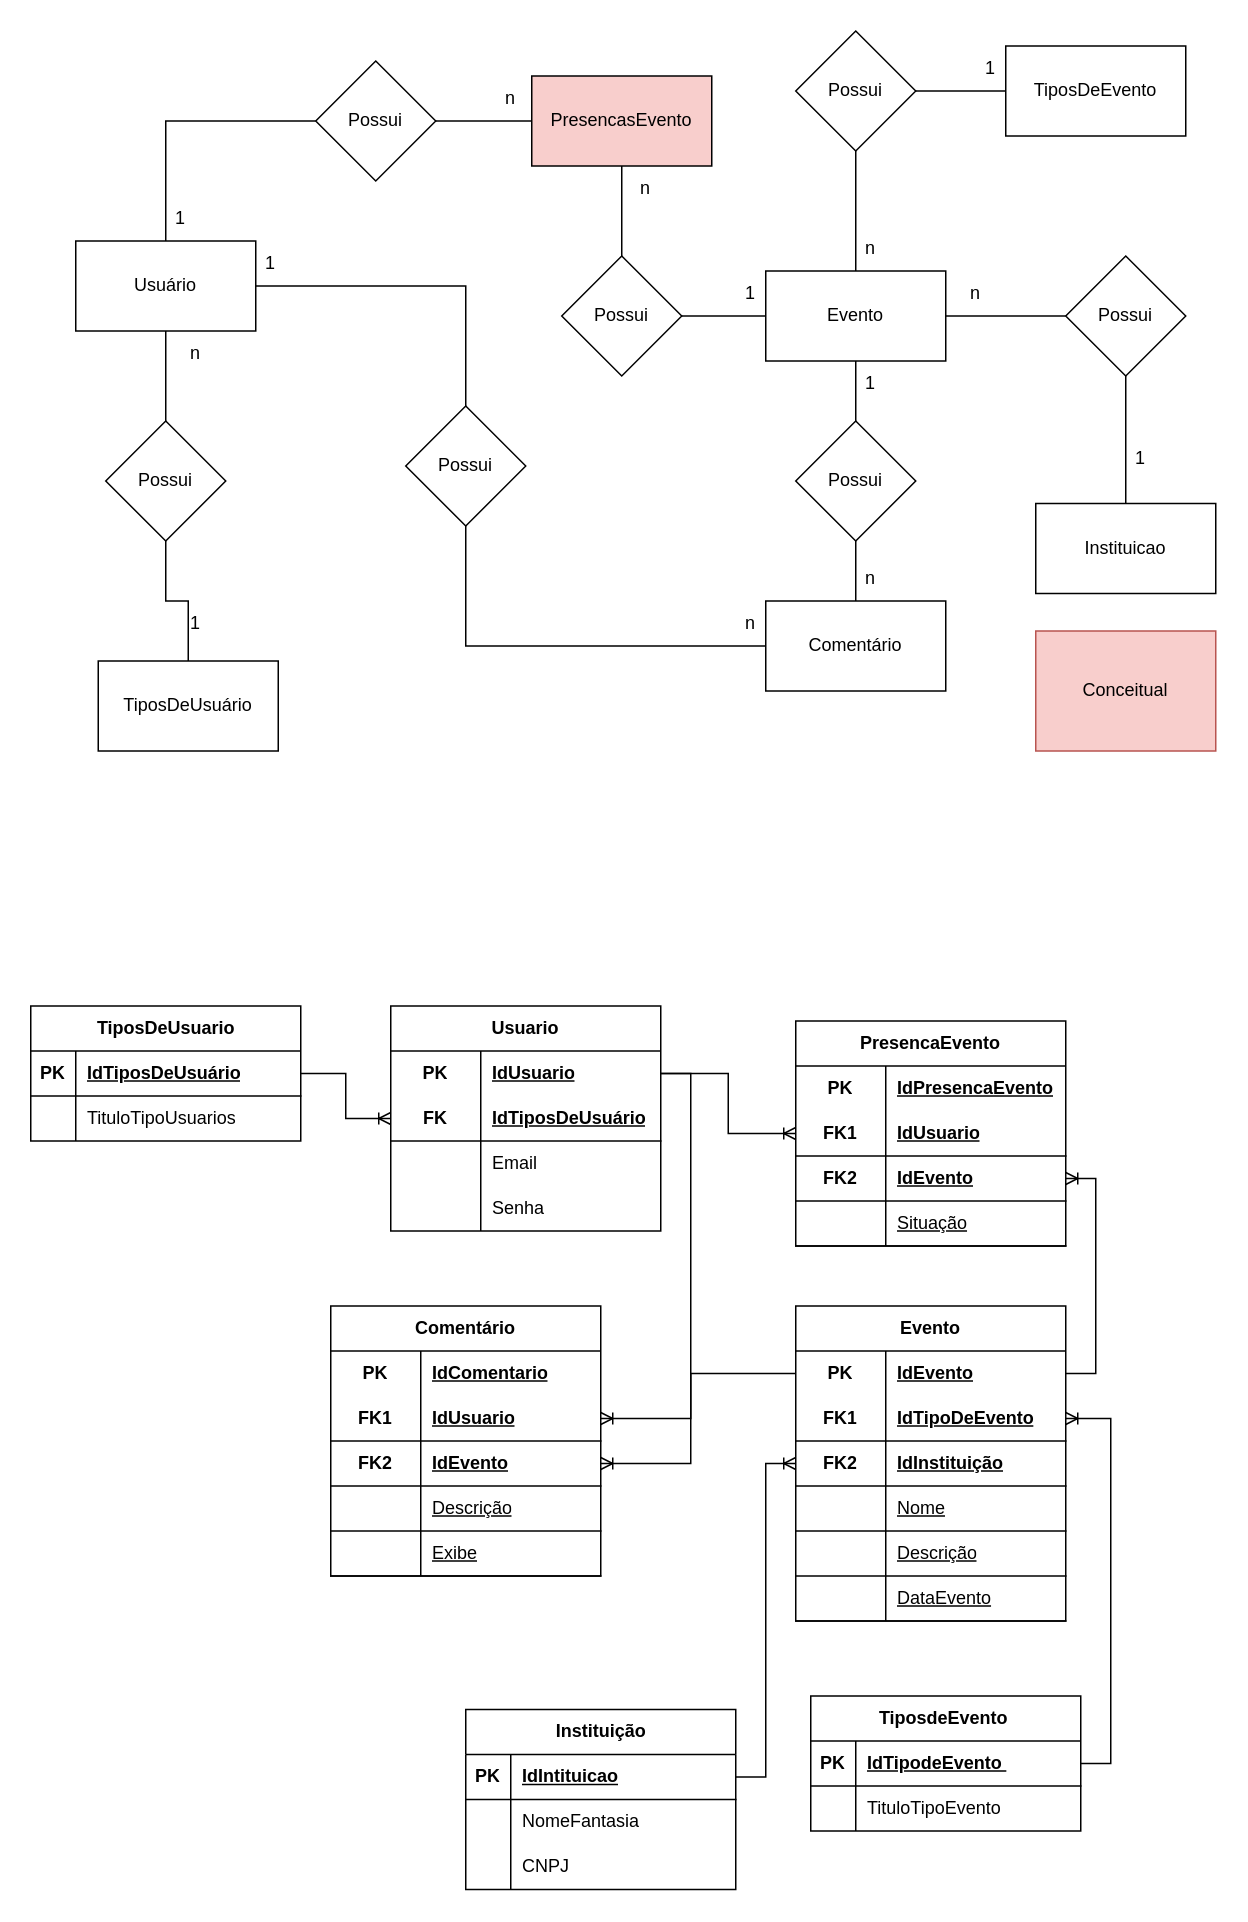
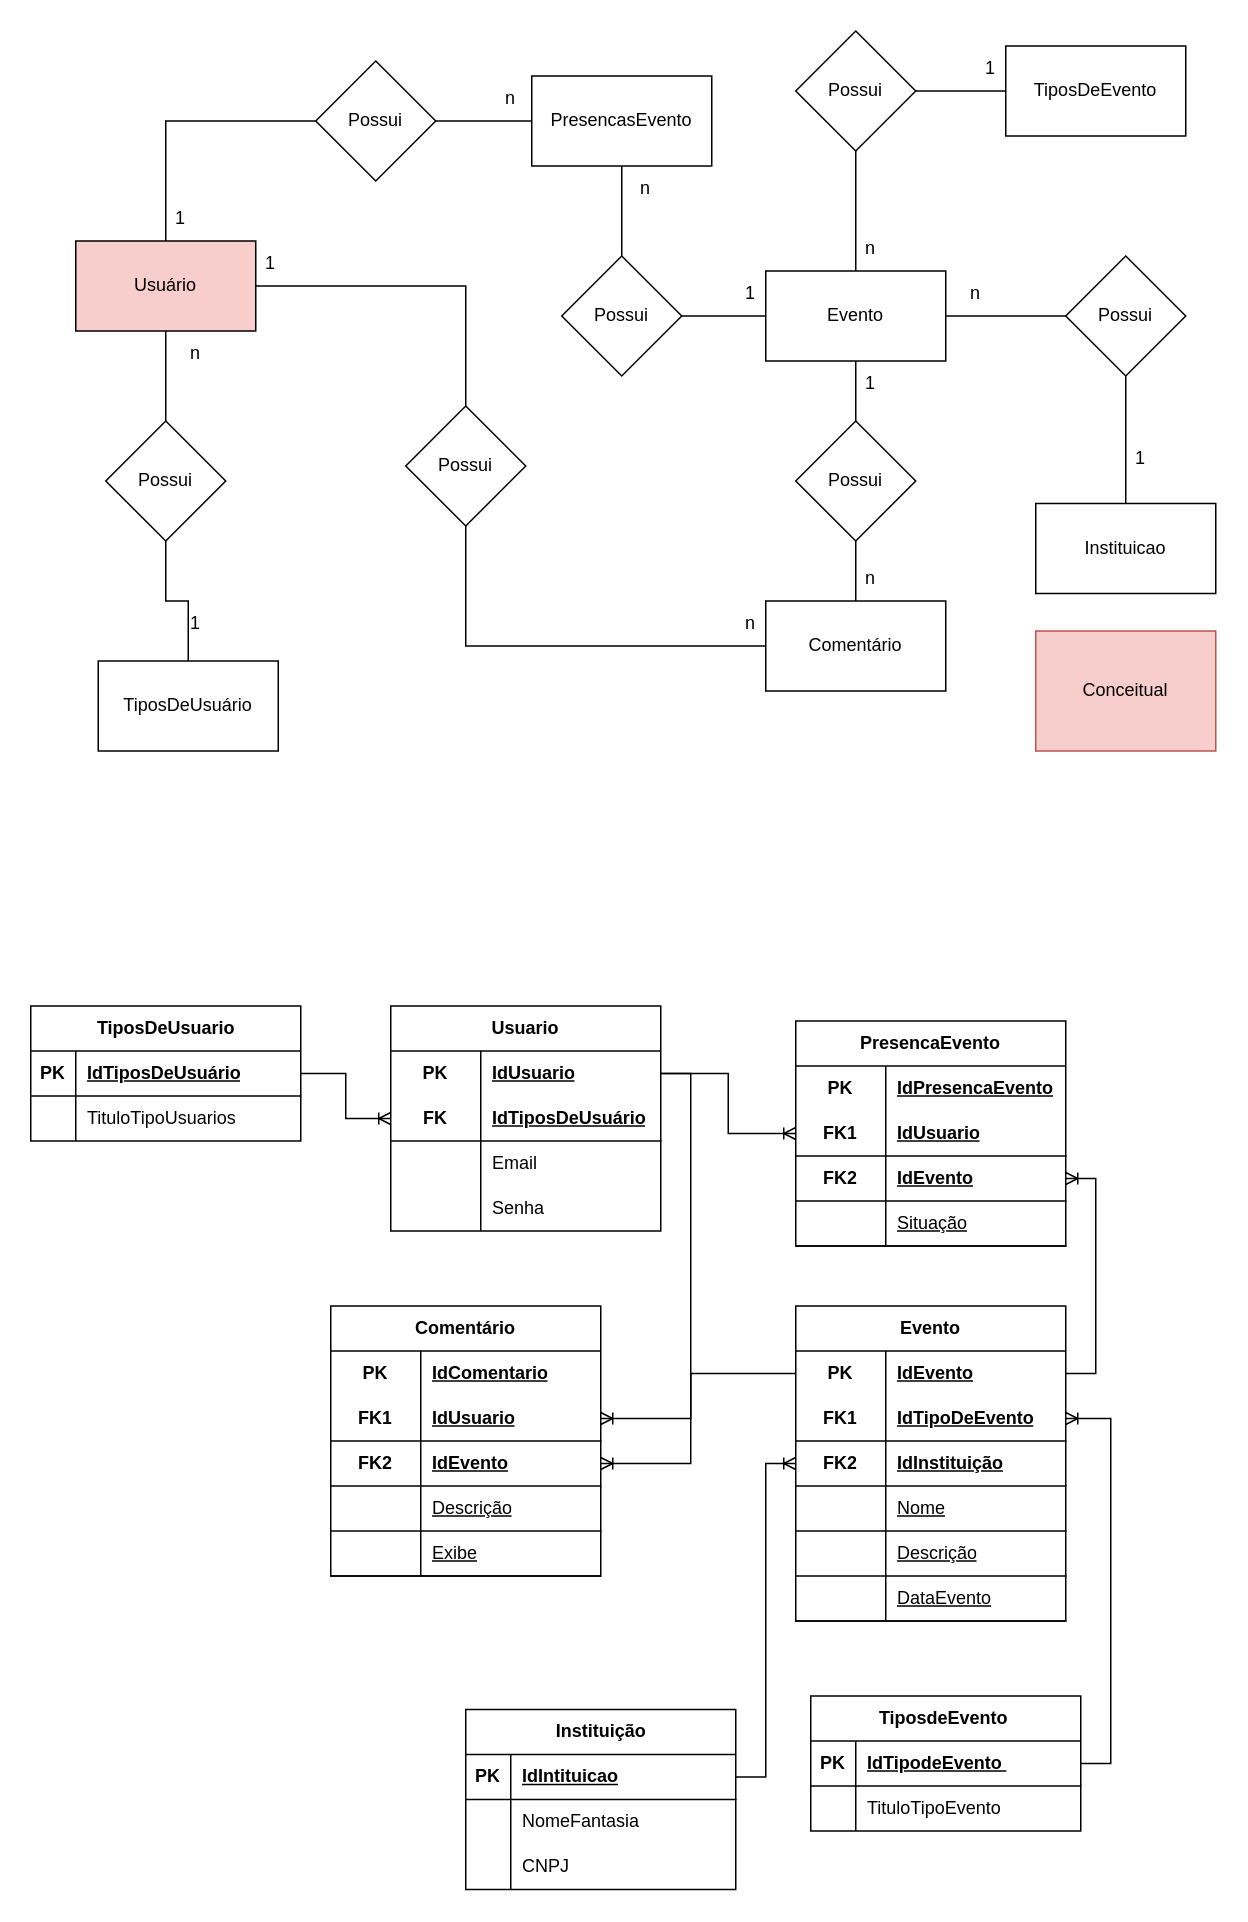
(622, 121) -> (622, 121)
(166, 286) -> (166, 286)
